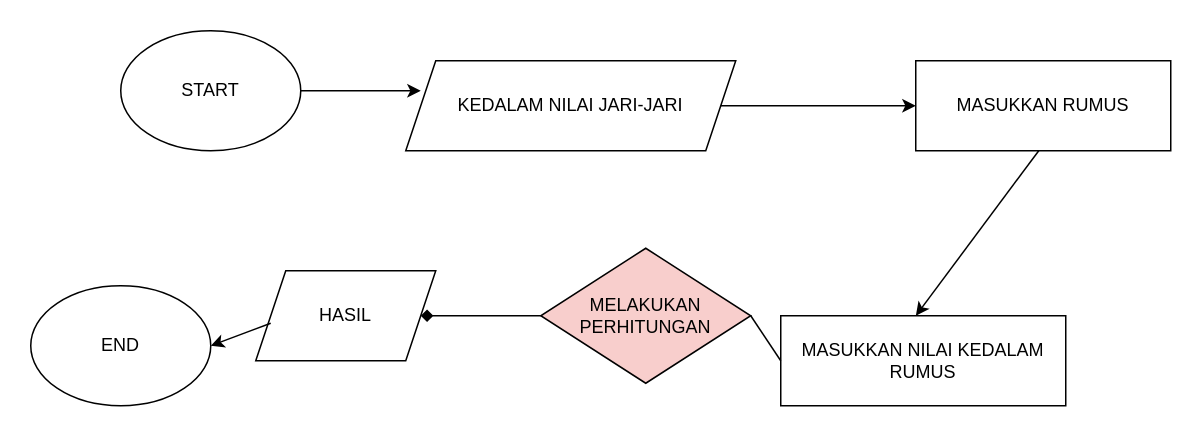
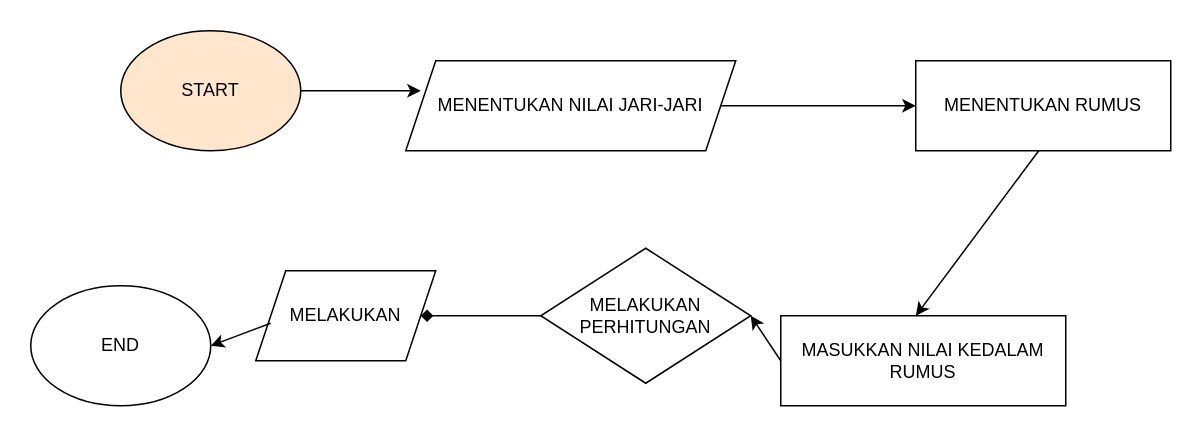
(211, 91) -> (211, 91)
(571, 106) -> (571, 106)
(1043, 106) -> (1043, 106)
(346, 316) -> (346, 316)
(646, 316) -> (646, 316)
(754, 321) -> (757, 325)
